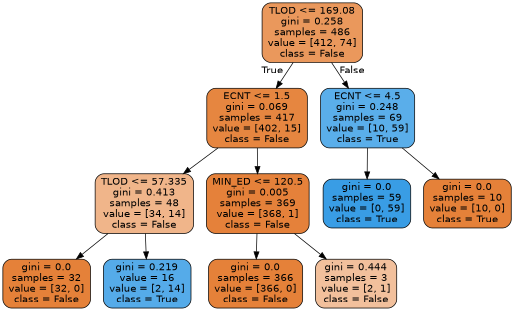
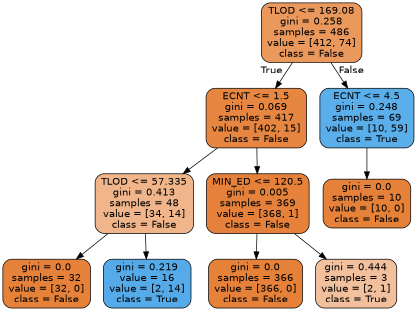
(367, 204) -> none
(467, 204) -> (367, 204)
(356, 284) -> (356, 284)
